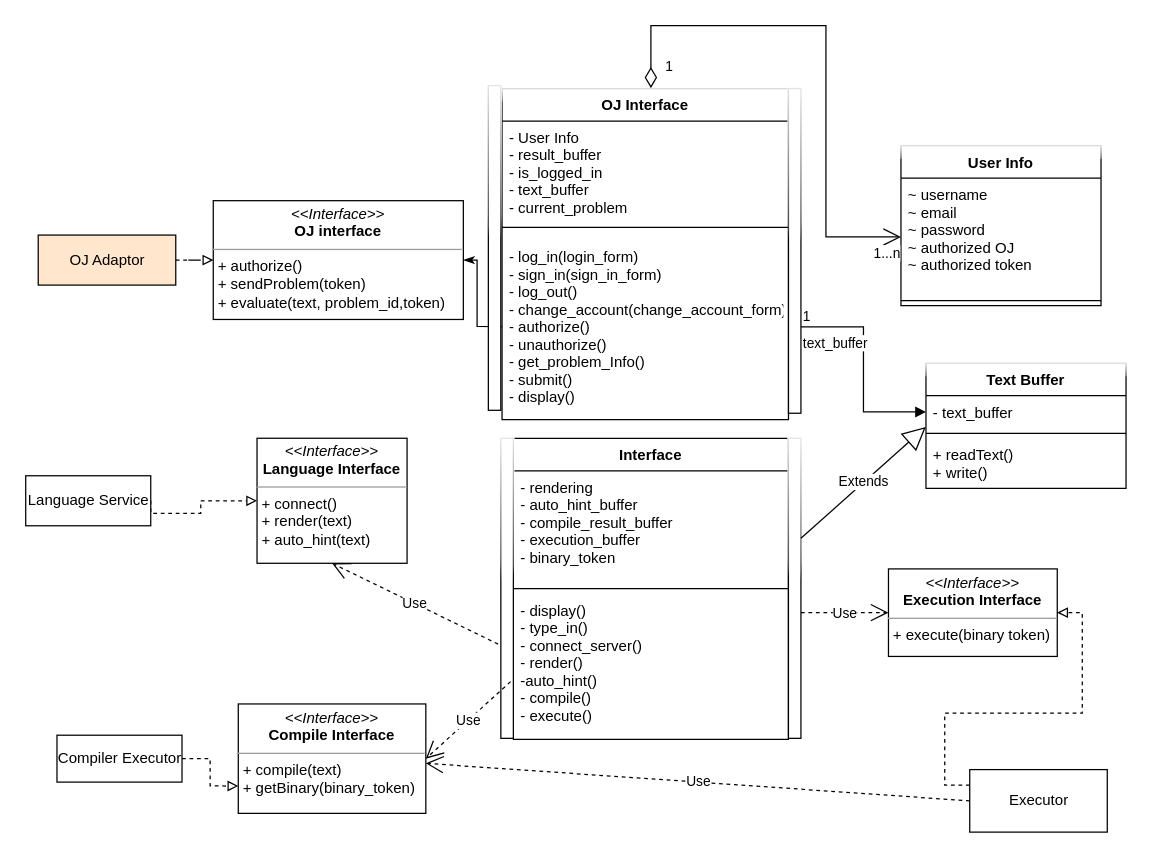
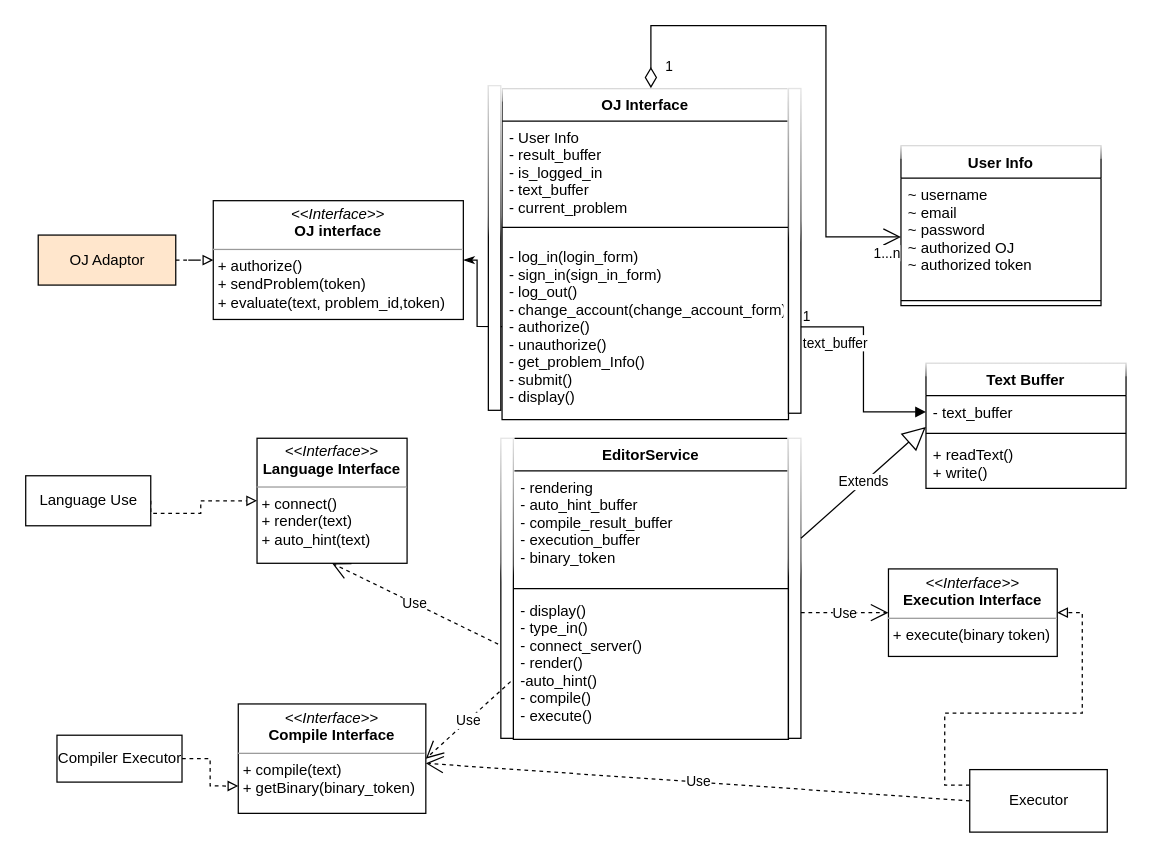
(650, 455) -> (650, 455)
(89, 501) -> (89, 501)
